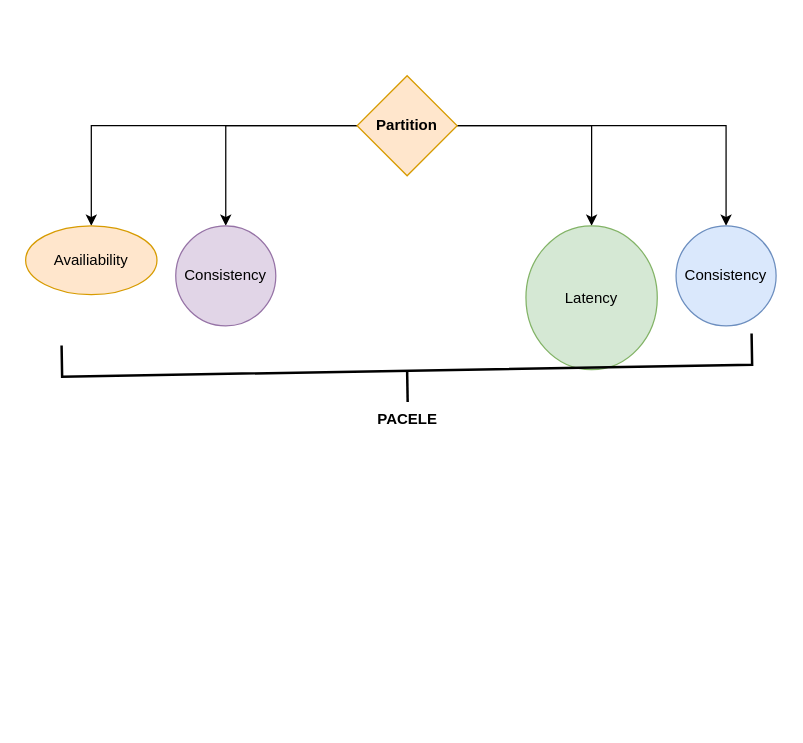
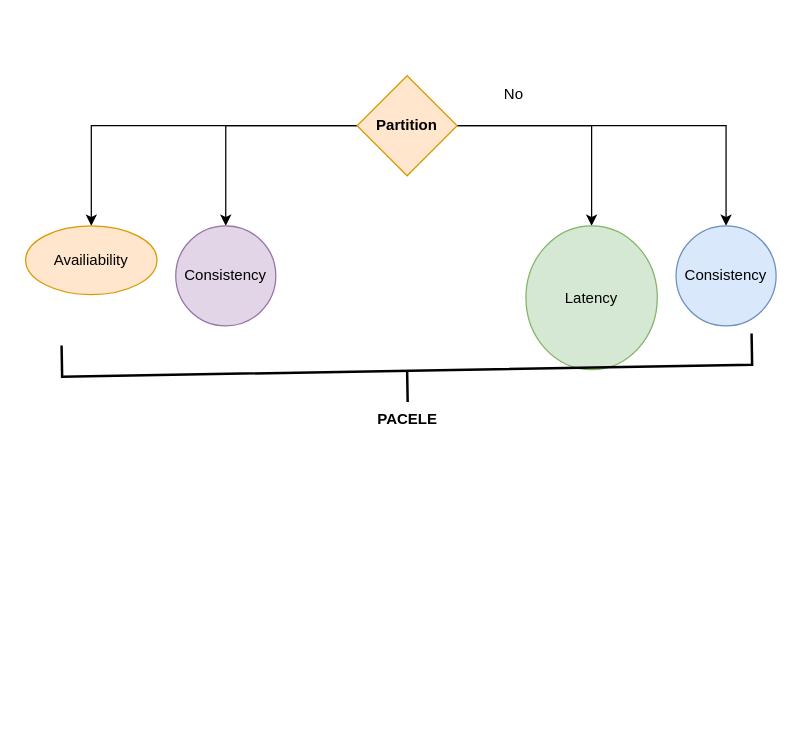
none -> (513, 94)
